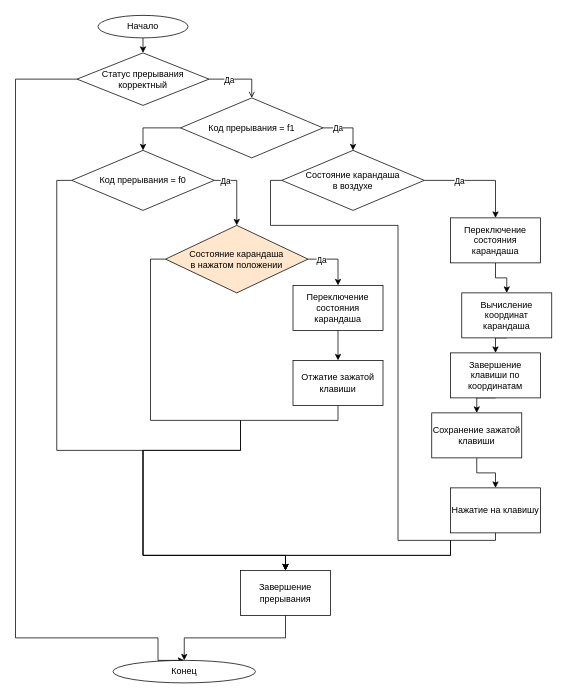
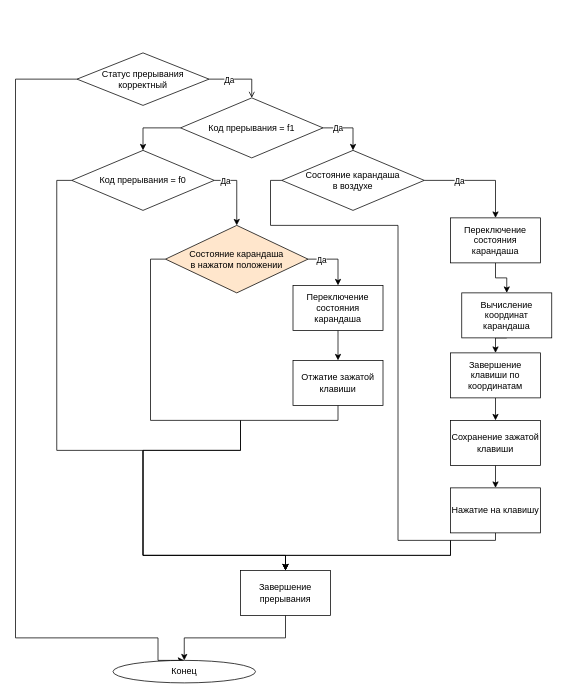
(143, 27) -> none
(143, 45) -> none
(477, 435) -> (495, 443)
